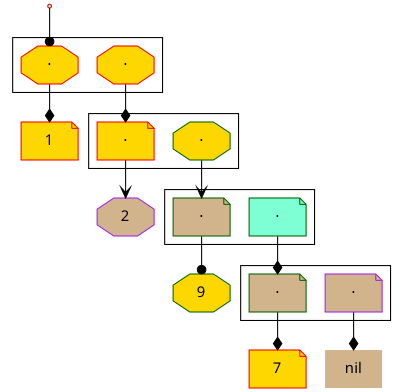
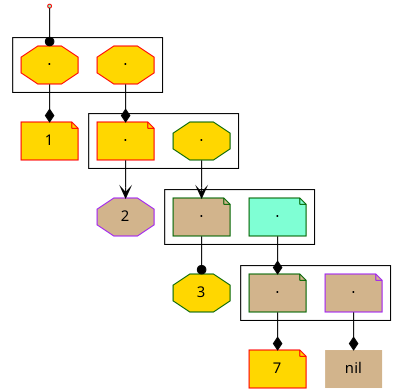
(202, 293) -> (202, 293)
